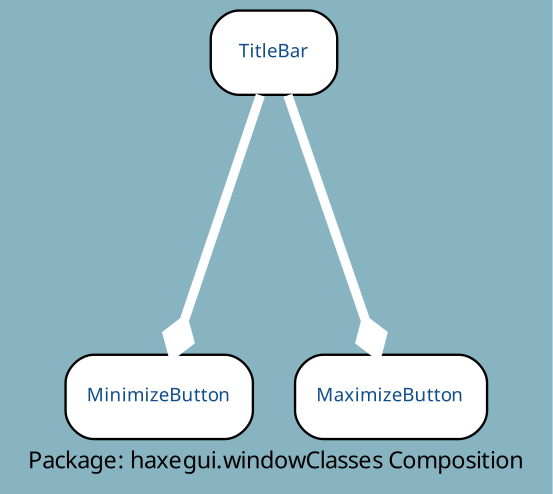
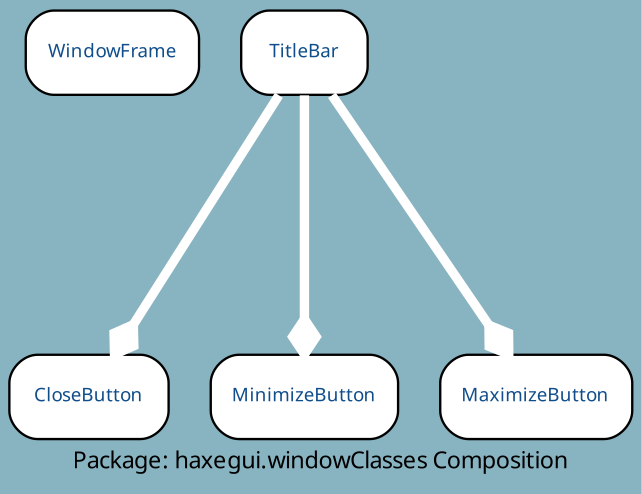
none -> (112, 53)
none -> (89, 397)
